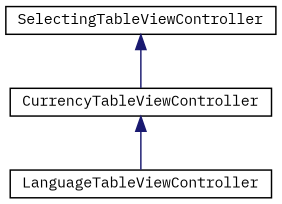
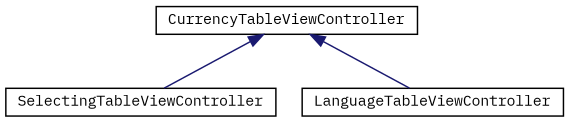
(141, 69) -> (207, 65)
